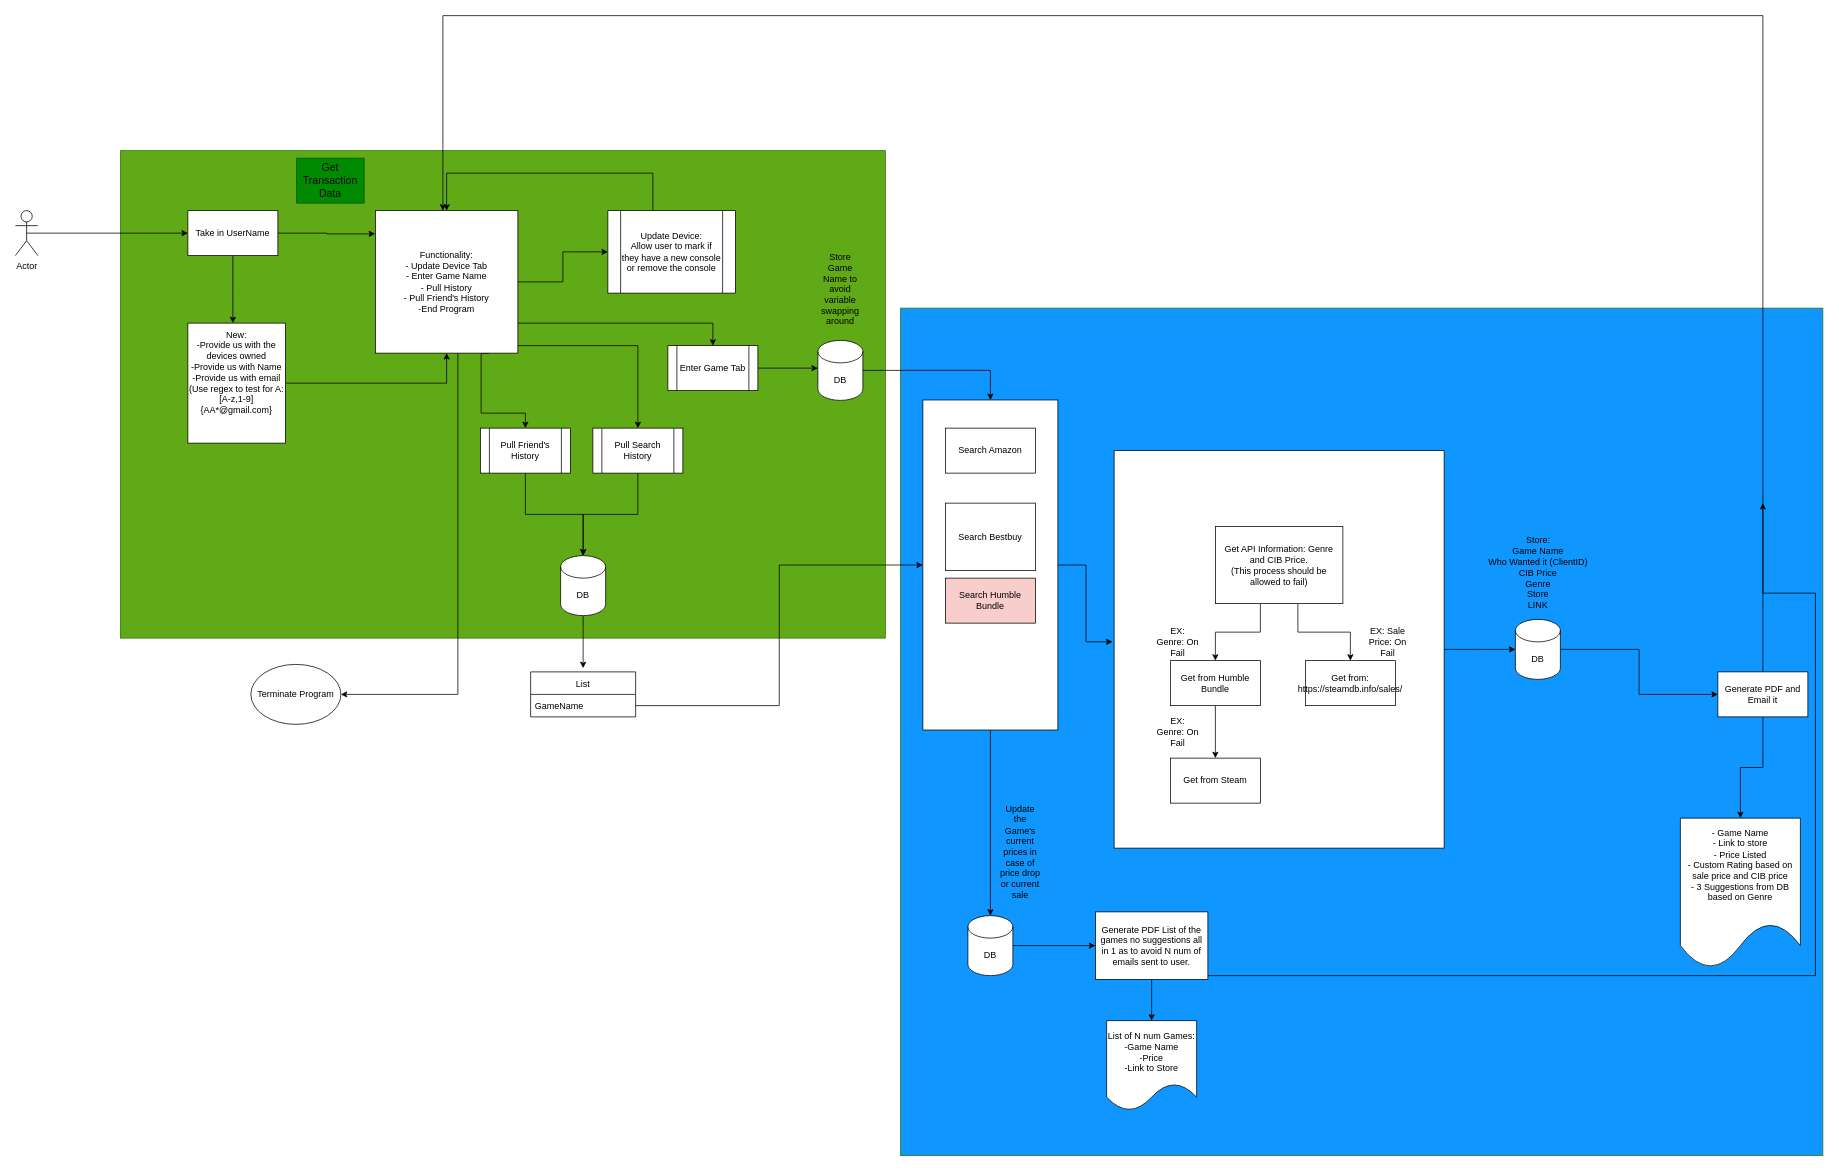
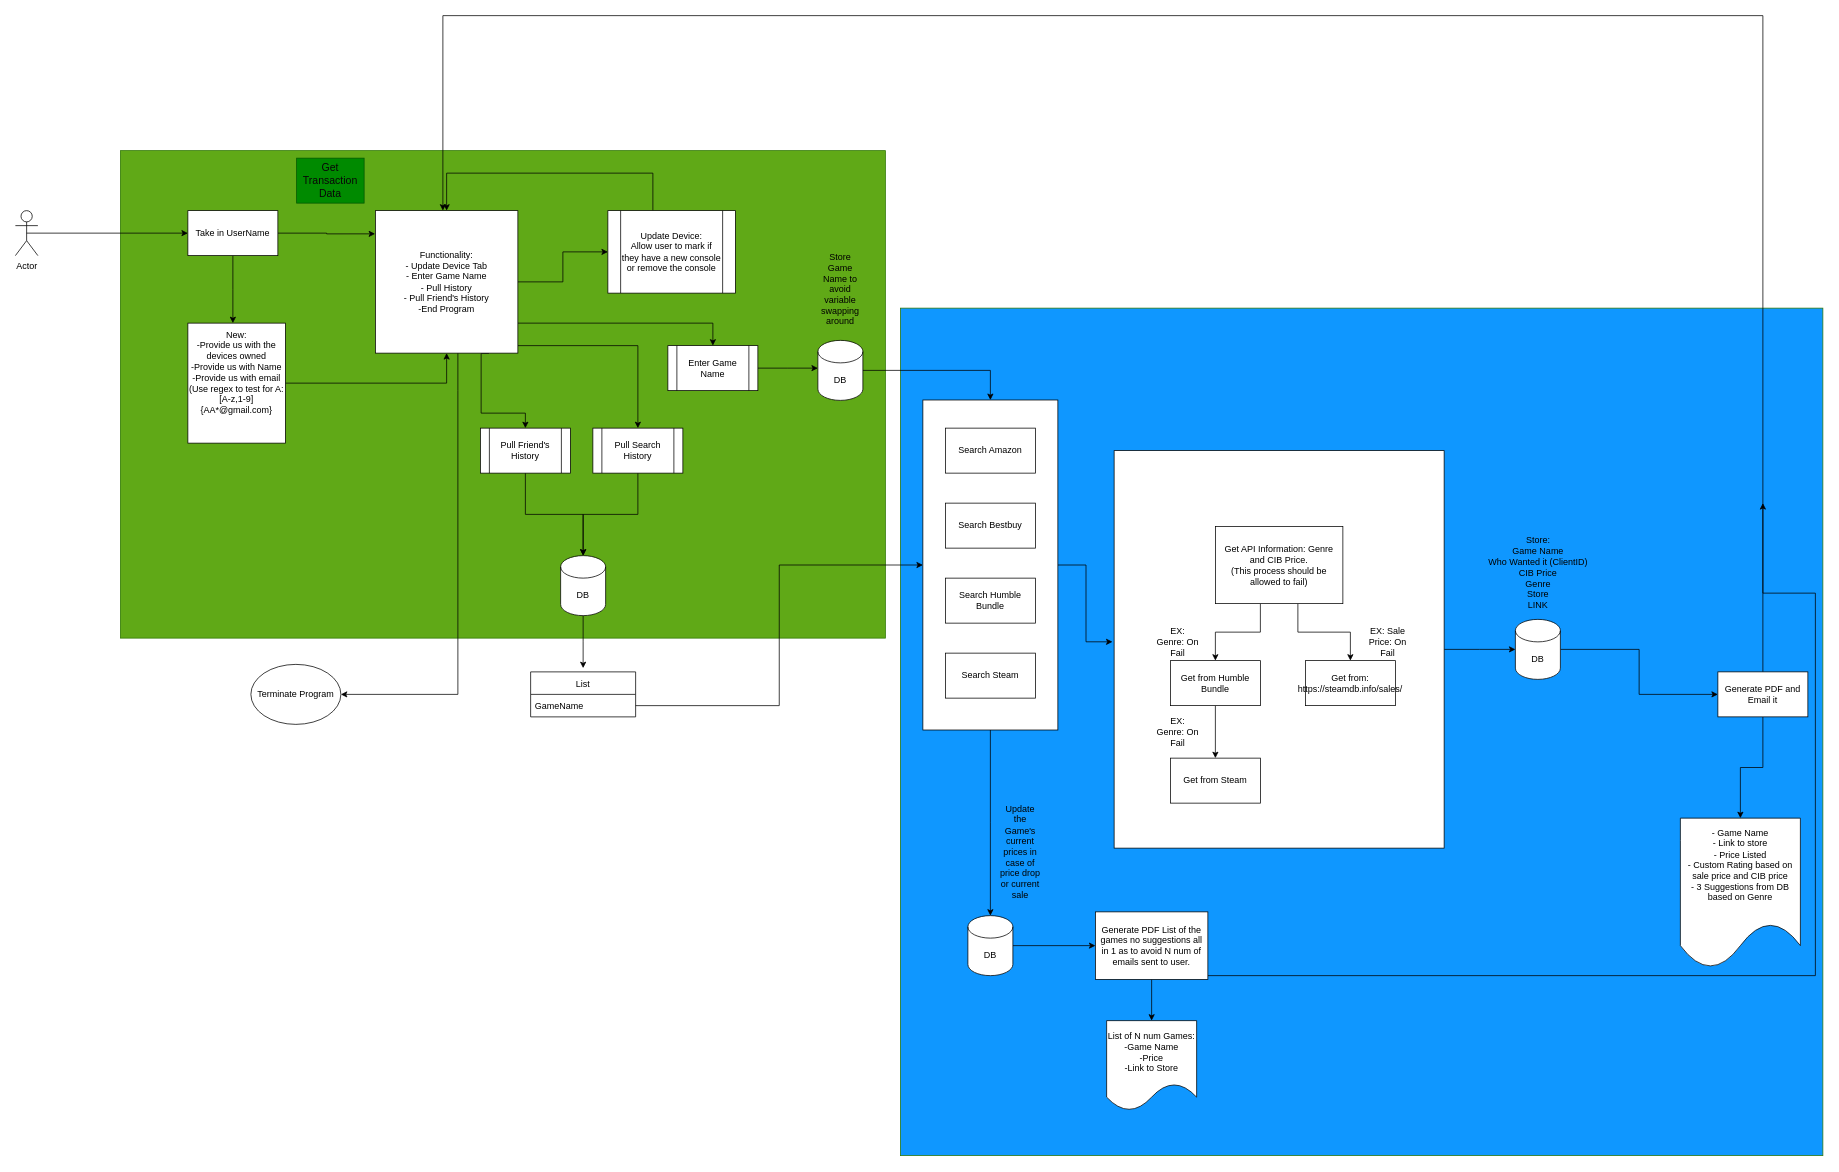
(713, 368) -> (713, 368)
(990, 537) -> (990, 525)
(990, 600) -> (990, 600)
none -> (990, 675)
